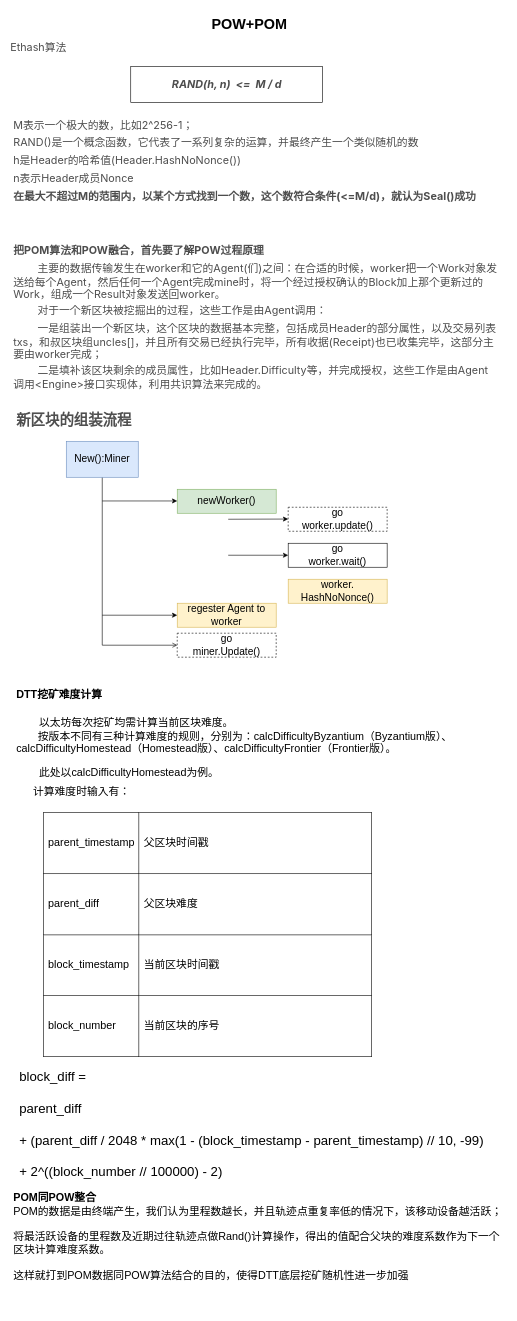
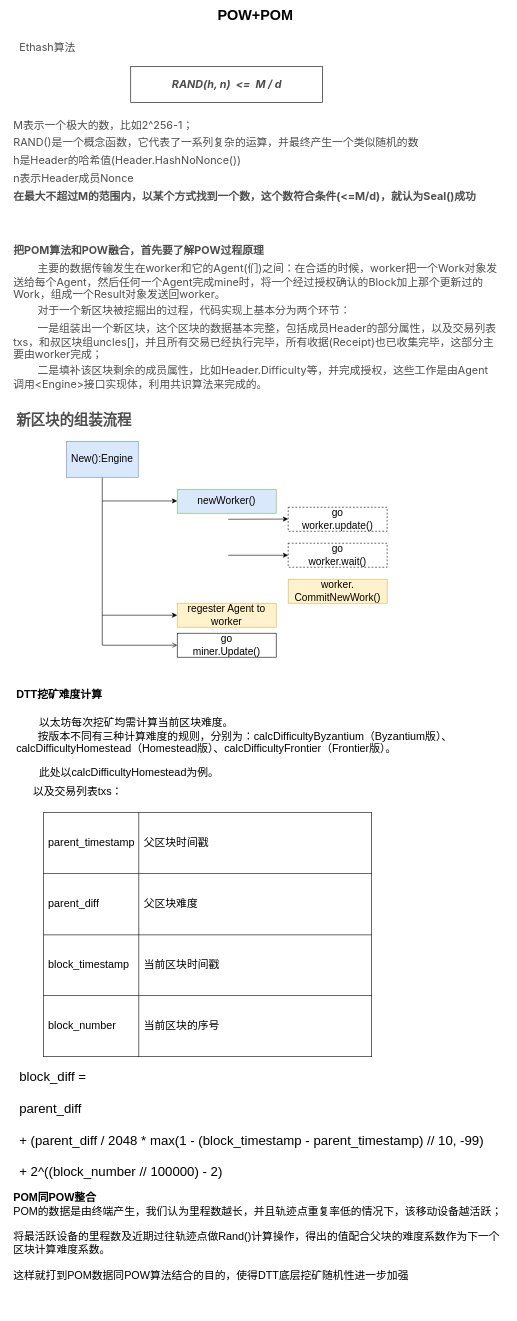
(249, 24) -> (255, 15)
(45, 45) -> (54, 45)
(110, 309) -> (118, 309)
(102, 459) -> (102, 459)
(227, 501) -> (227, 501)
(338, 555) -> (338, 555)
(338, 591) -> (338, 591)
(227, 645) -> (227, 645)
(49, 783) -> (48, 783)
